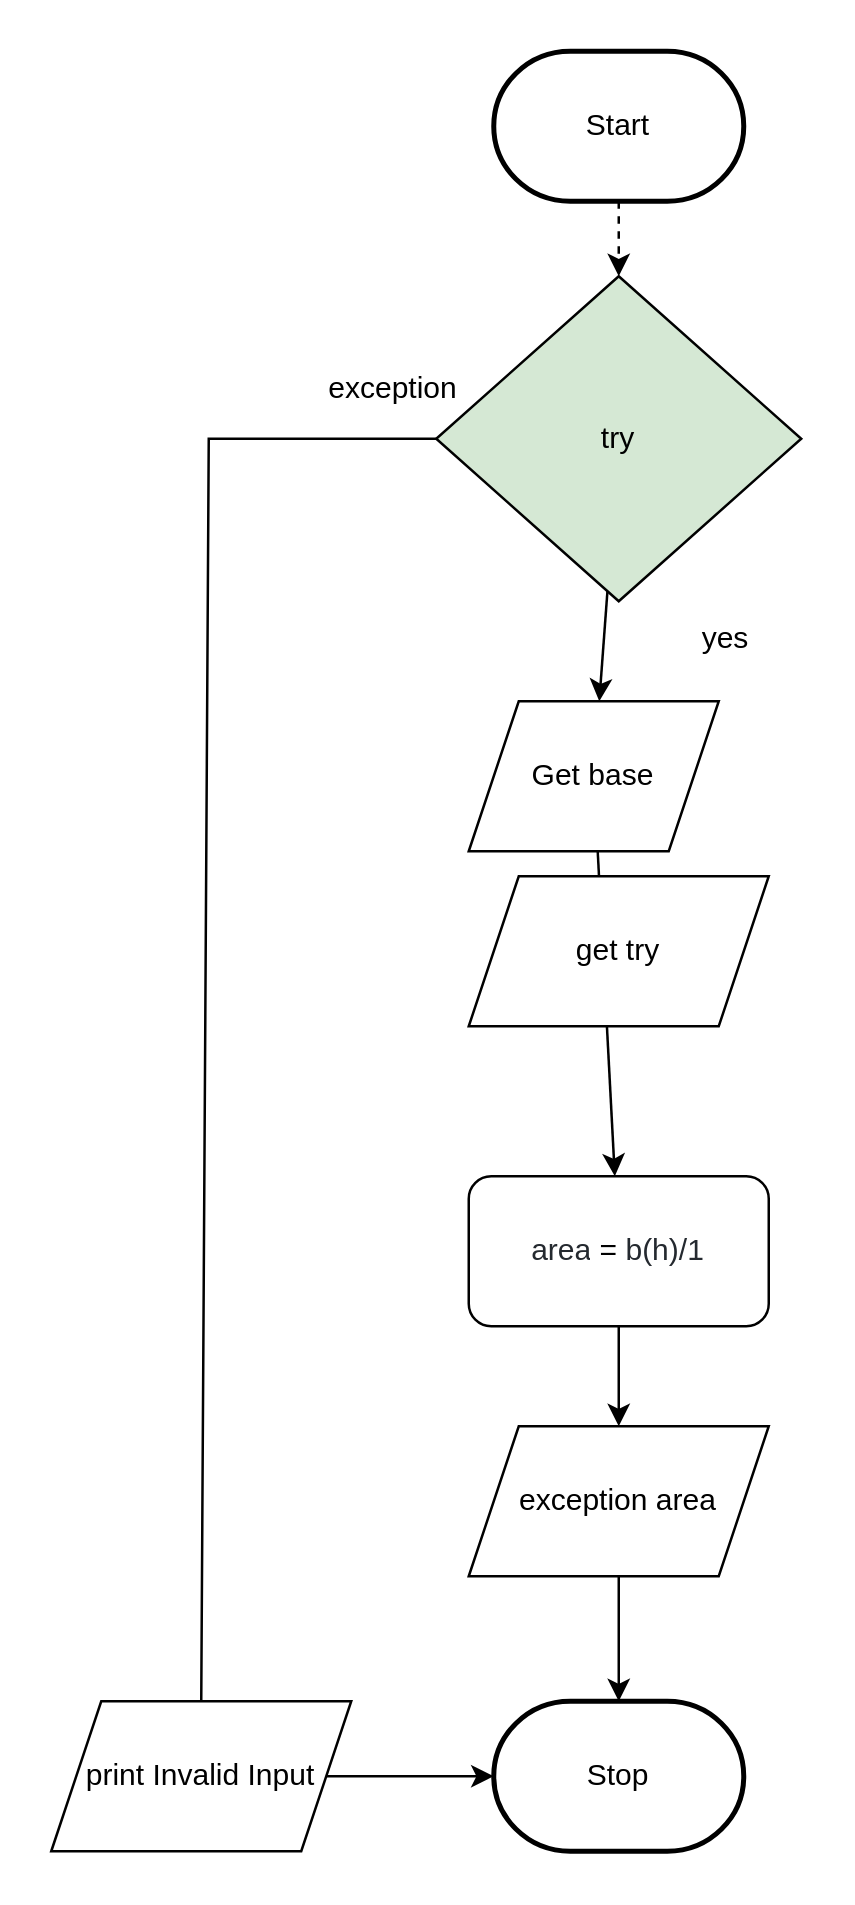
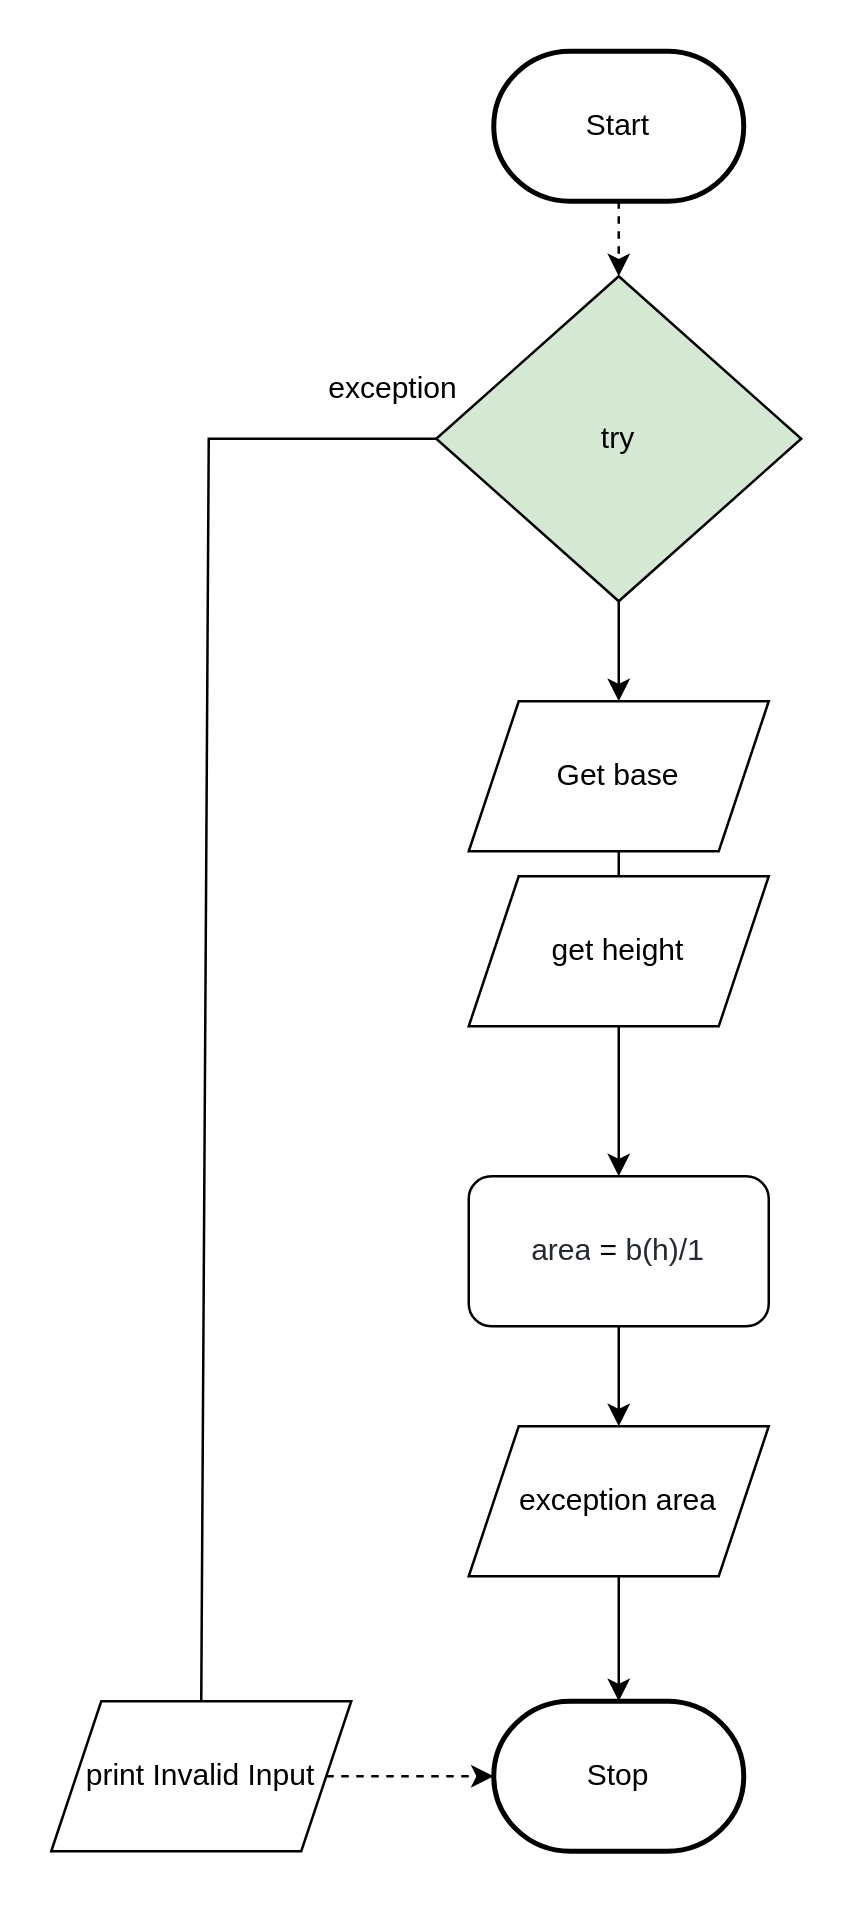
(726, 639) -> none
(594, 776) -> (619, 776)
(619, 951) -> (619, 951)
(407, 1776) -> (407, 1776)
